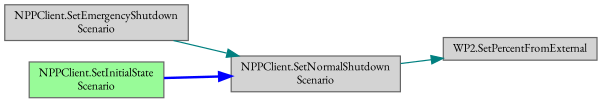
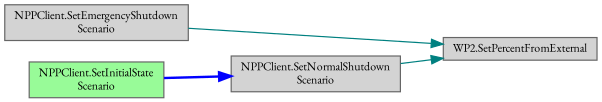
(200, 47) -> (310, 36)
